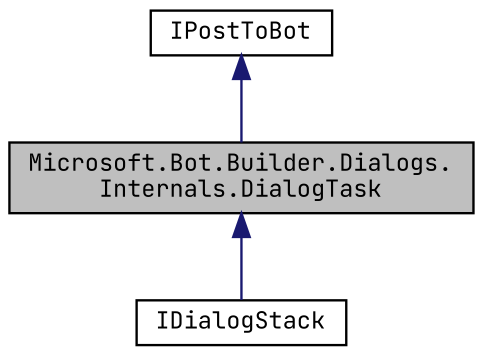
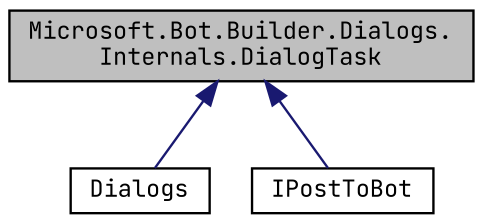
(241, 111) -> (304, 135)
(241, 323) -> (140, 191)
